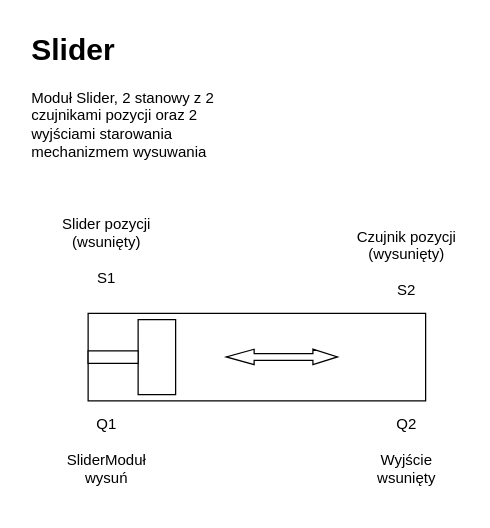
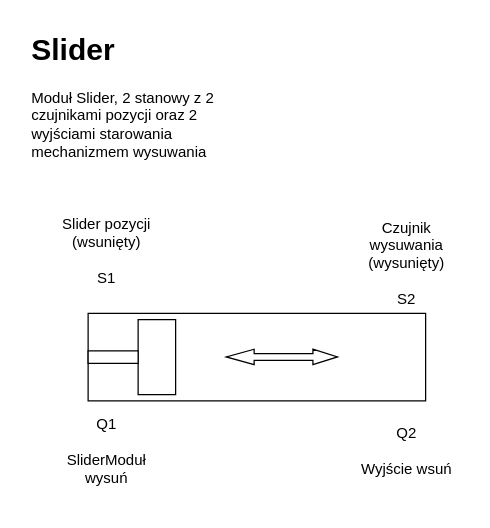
(407, 263) -> (407, 263)
(407, 451) -> (407, 451)
